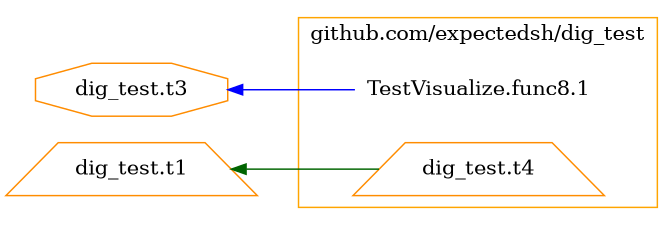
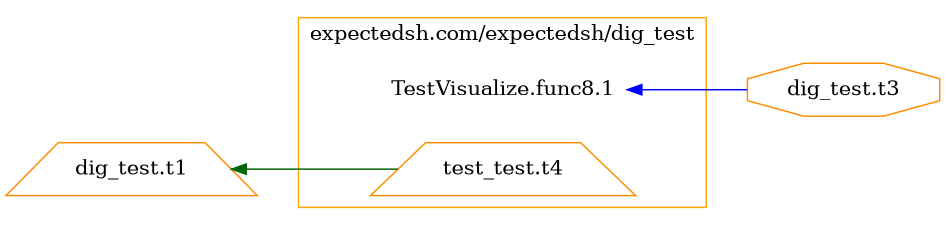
(478, 35) -> (502, 35)
(310, 90) -> (695, 90)
(479, 169) -> (503, 169)
